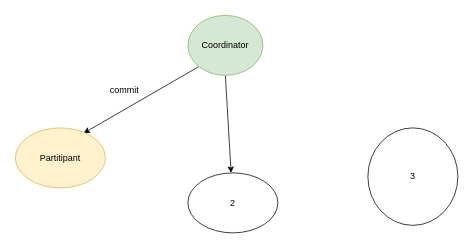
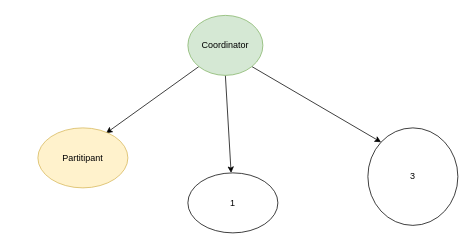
(124, 90) -> none
none -> (314, 103)
(60, 158) -> (83, 158)
(233, 203) -> (233, 203)
